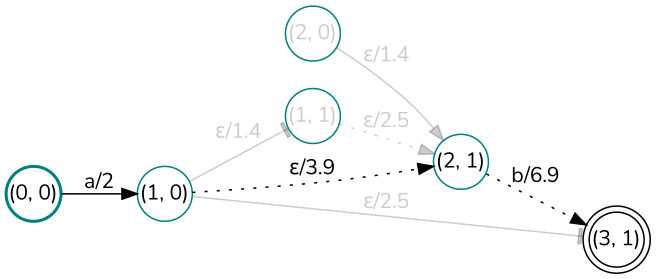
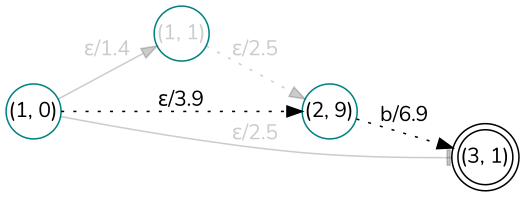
(313, 34) -> none
(235, 157) -> (101, 76)
(461, 162) -> (330, 111)
(34, 194) -> none
